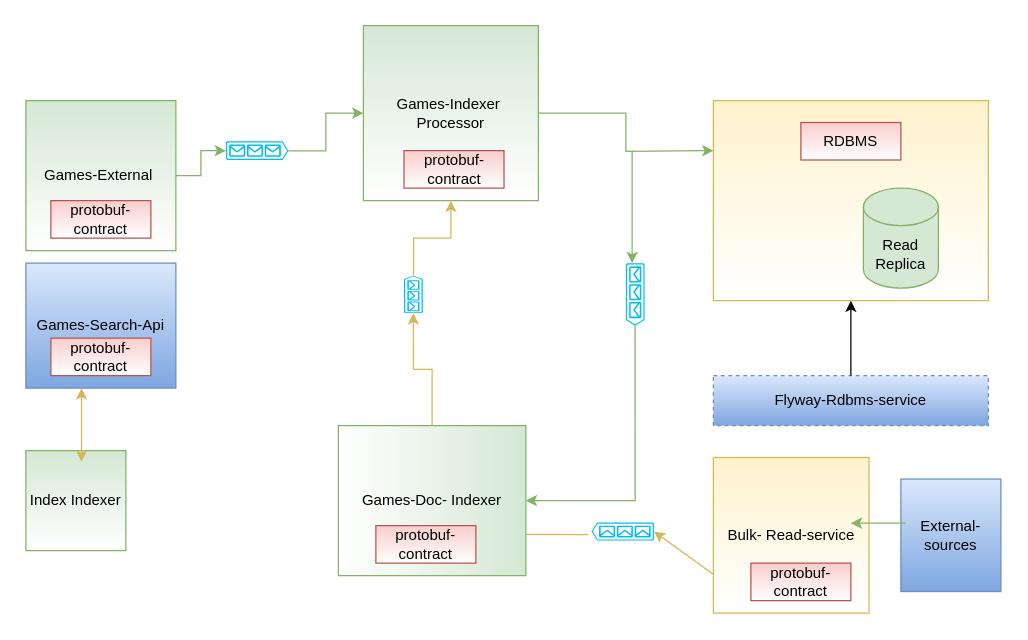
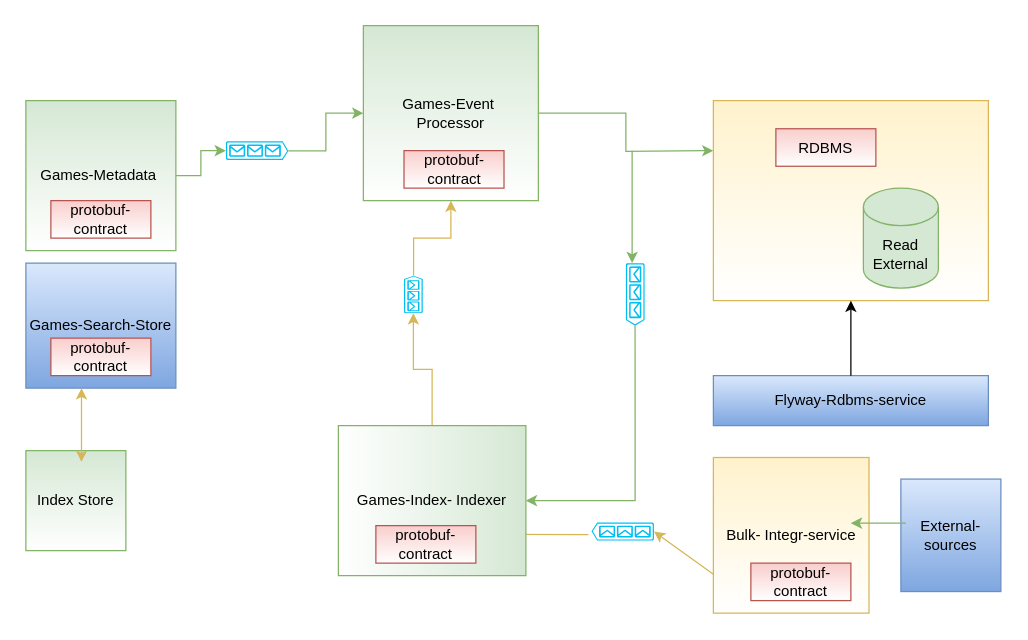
(451, 113) -> (451, 113)
(851, 141) -> (826, 148)
(101, 176) -> (101, 176)
(901, 254) -> (901, 254)
(101, 326) -> (101, 326)
(851, 401) -> (851, 401)
(76, 501) -> (76, 501)
(432, 501) -> (432, 501)
(791, 536) -> (791, 536)
